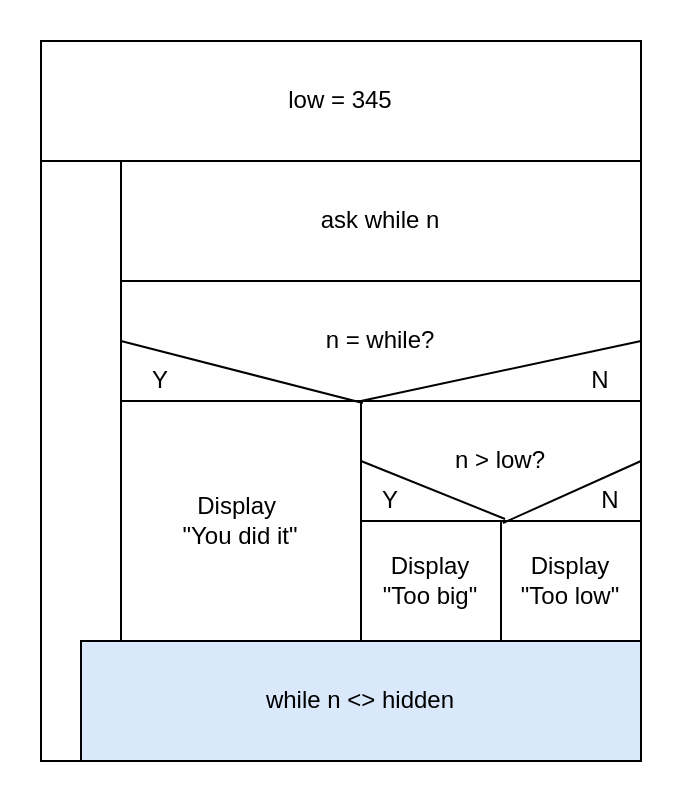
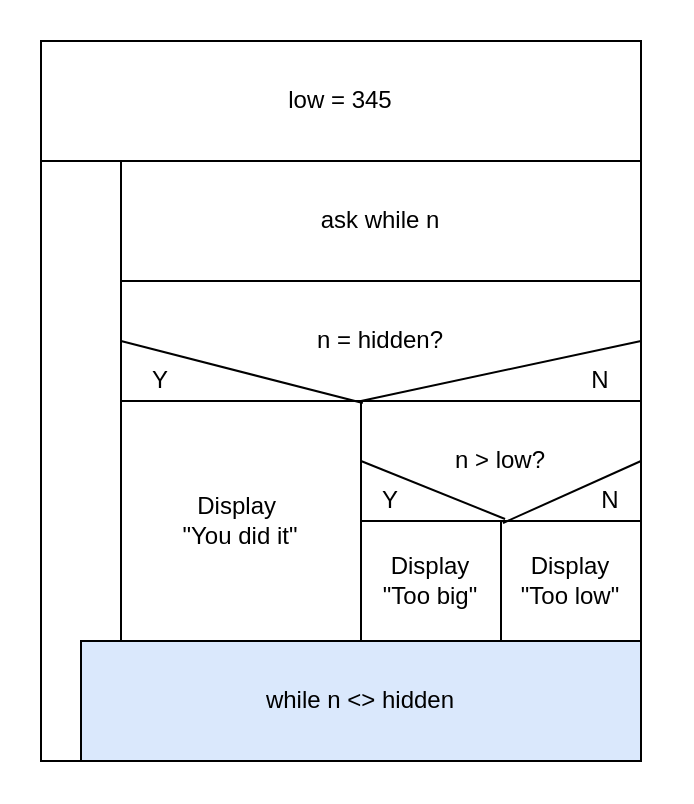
(381, 341) -> (381, 341)
